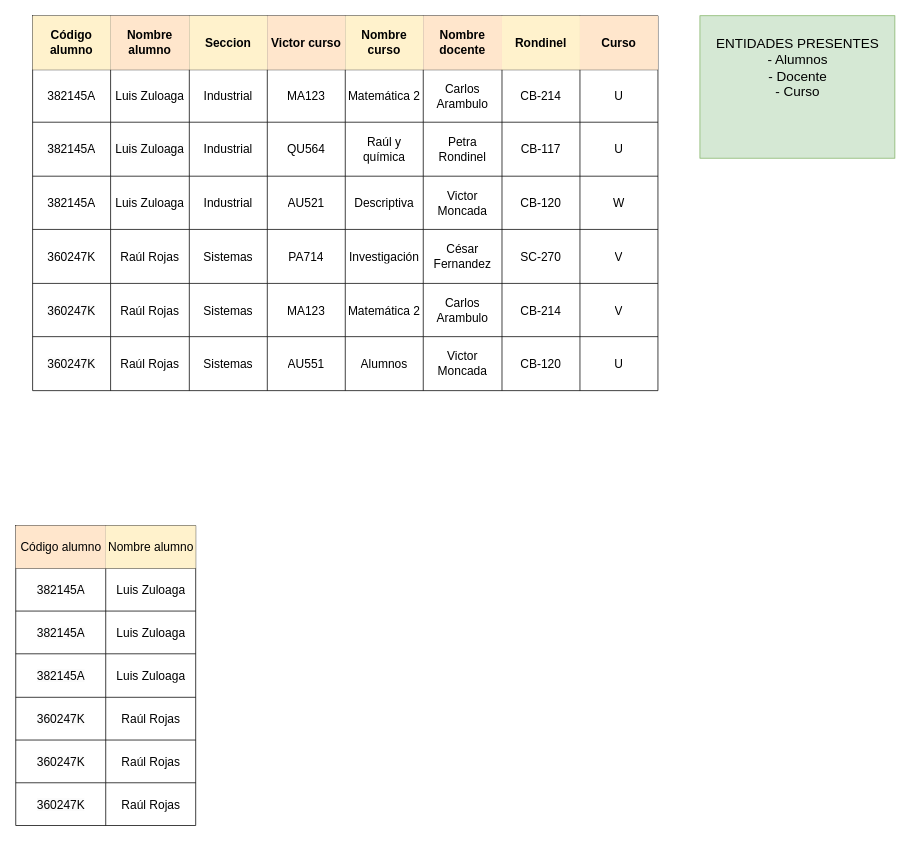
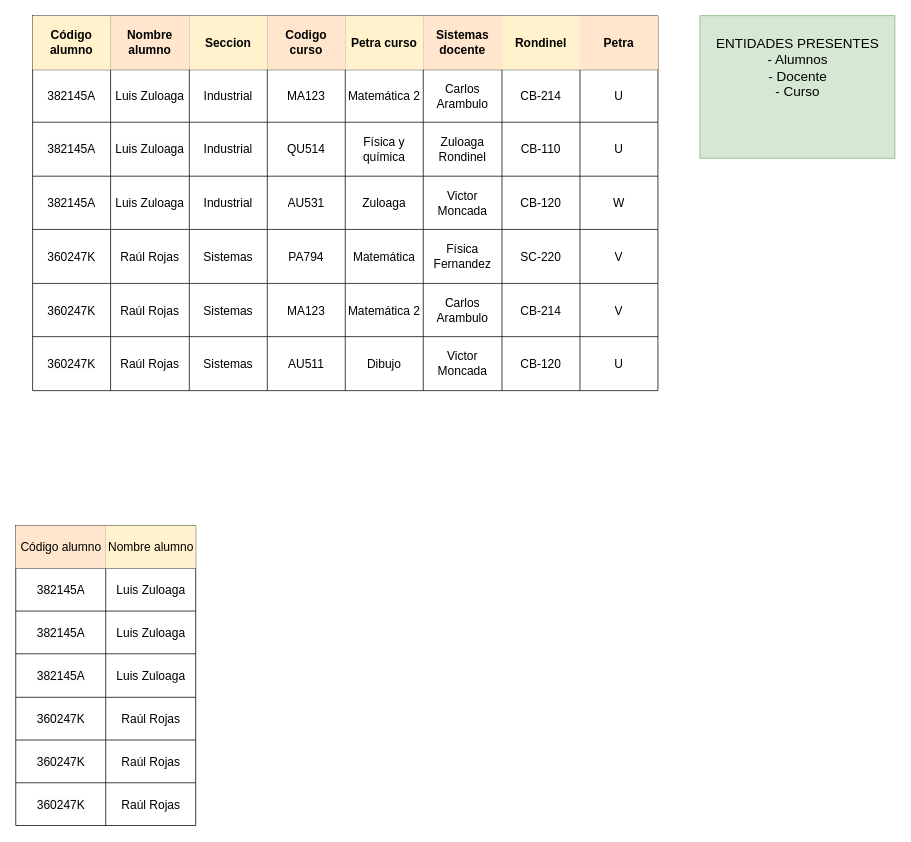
(306, 42) -> (306, 42)
(384, 42) -> (384, 42)
(463, 42) -> (463, 42)
(619, 42) -> (619, 42)
(306, 149) -> (306, 149)
(384, 149) -> (384, 149)
(463, 149) -> (463, 149)
(541, 149) -> (541, 149)
(306, 203) -> (306, 203)
(384, 203) -> (384, 203)
(306, 256) -> (306, 256)
(384, 256) -> (384, 256)
(463, 256) -> (463, 256)
(541, 256) -> (541, 256)
(306, 363) -> (306, 363)
(384, 363) -> (384, 363)
